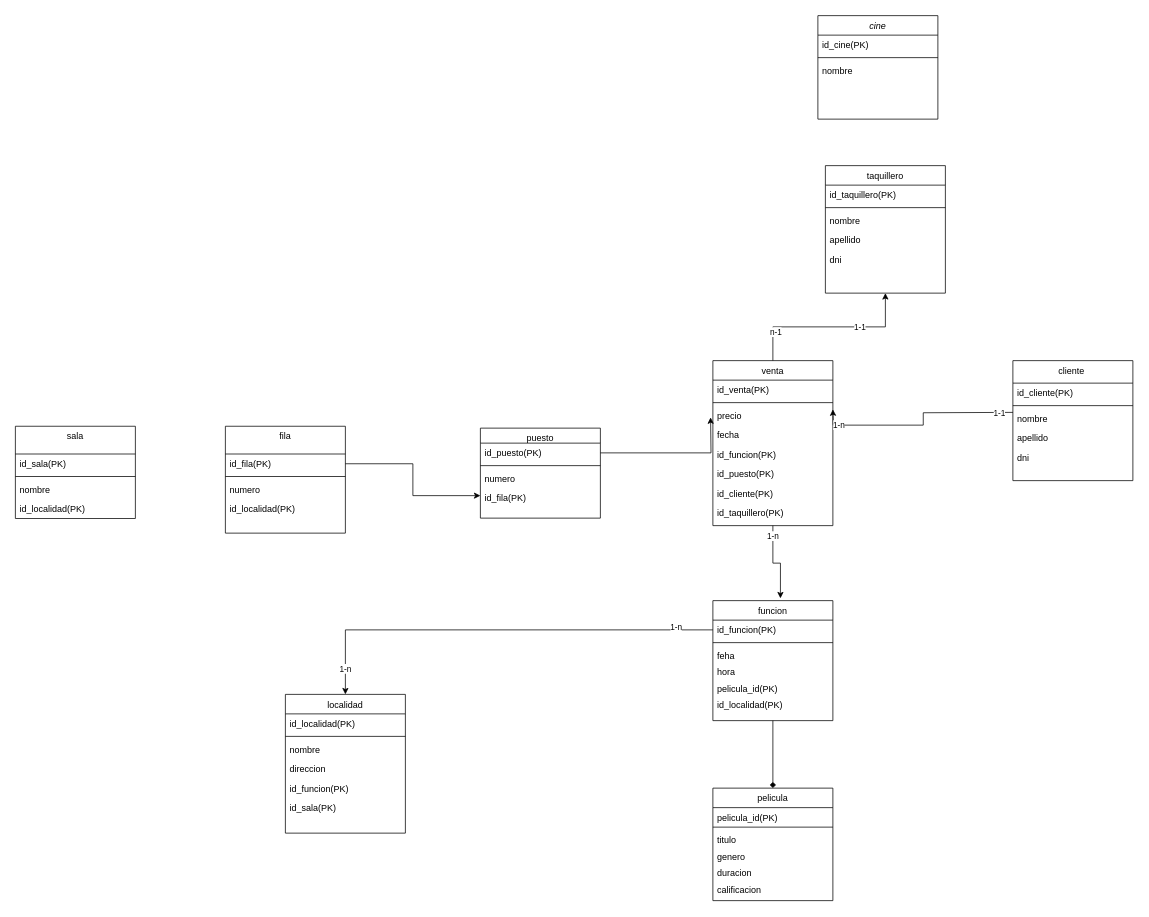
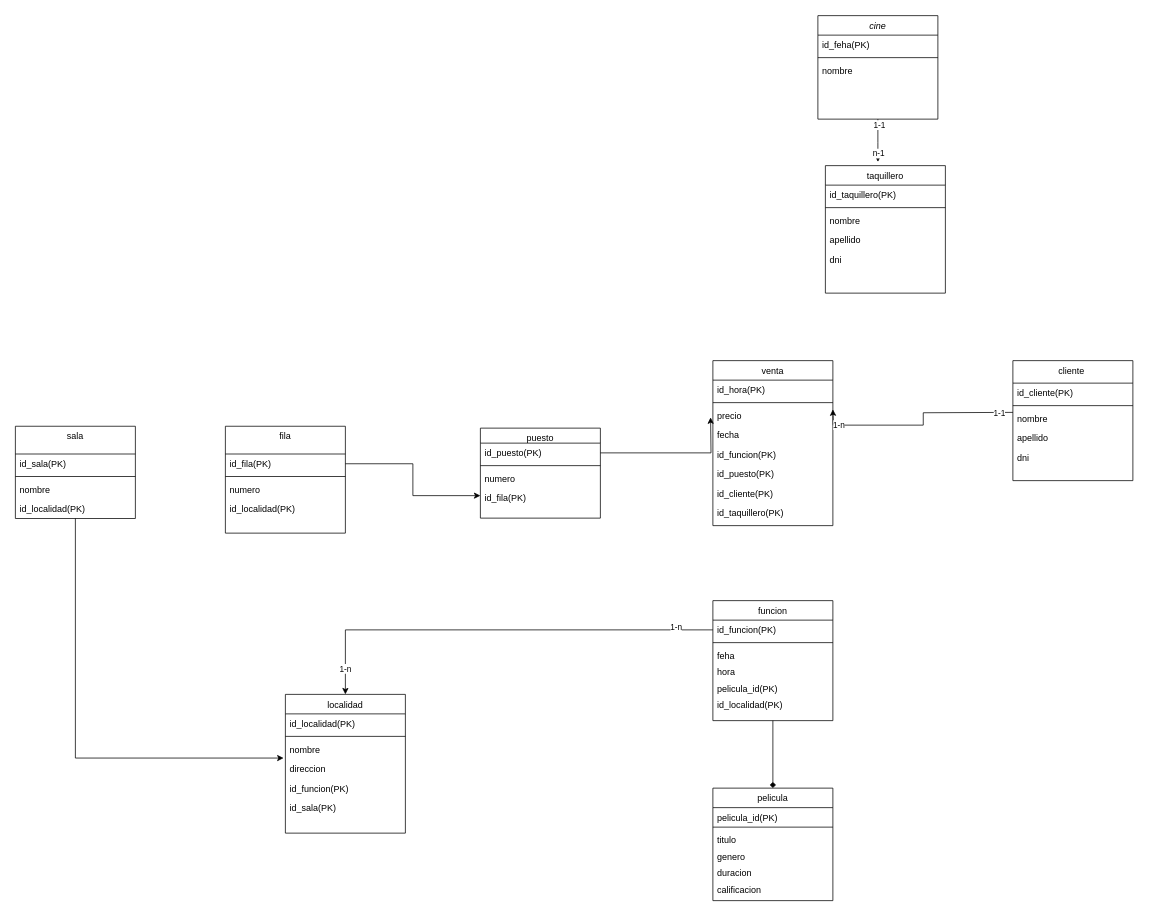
(847, 45) -> (849, 45)
none -> (878, 139)
(885, 314) -> none
(746, 390) -> (744, 390)
(780, 577) -> none
none -> (75, 640)
